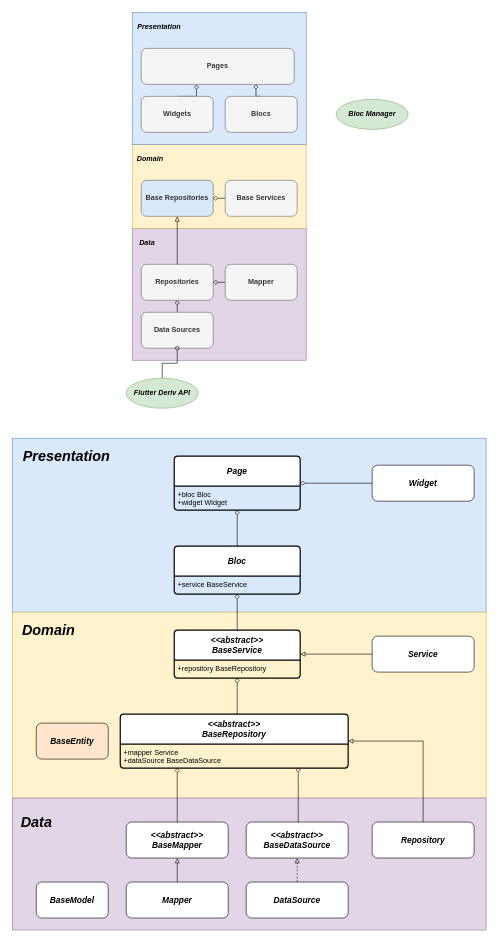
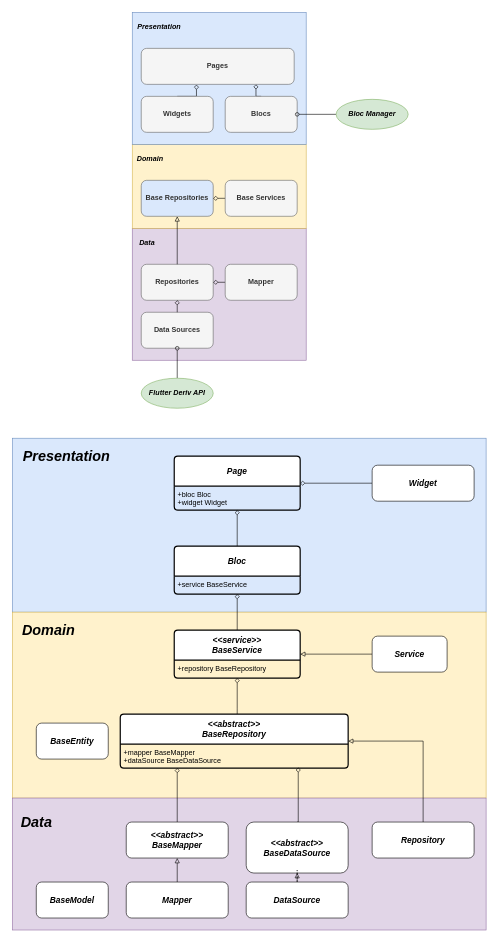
none -> (318, 114)
(162, 393) -> (177, 393)
(237, 645) -> (237, 645)
(423, 654) -> (410, 654)
(72, 741) -> (72, 741)
(175, 757) -> (175, 757)
(297, 840) -> (297, 848)
